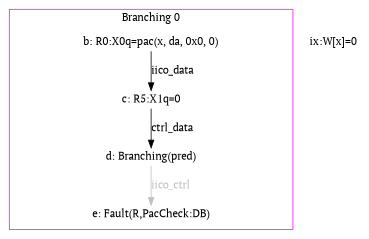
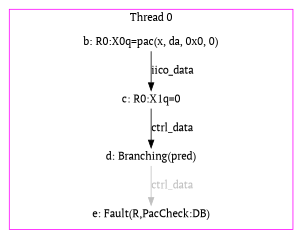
(151, 18) -> (151, 18)
(333, 42) -> none
(151, 100) -> (151, 100)
(171, 186) -> (172, 186)
